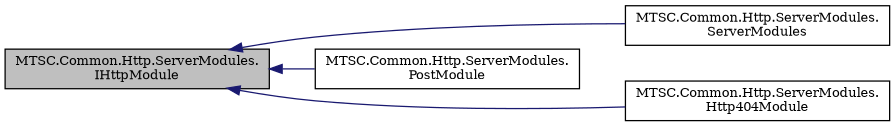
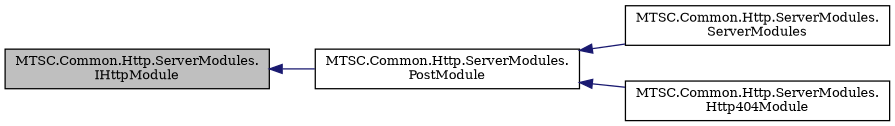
(433, 28) -> (609, 46)
(432, 107) -> (609, 86)
